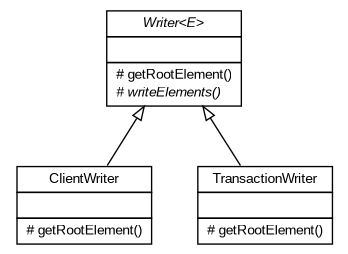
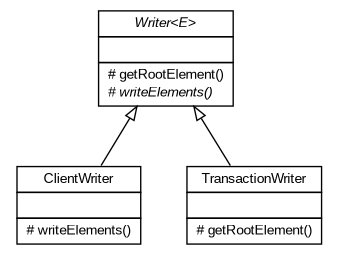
(84, 230) -> (79, 230)
